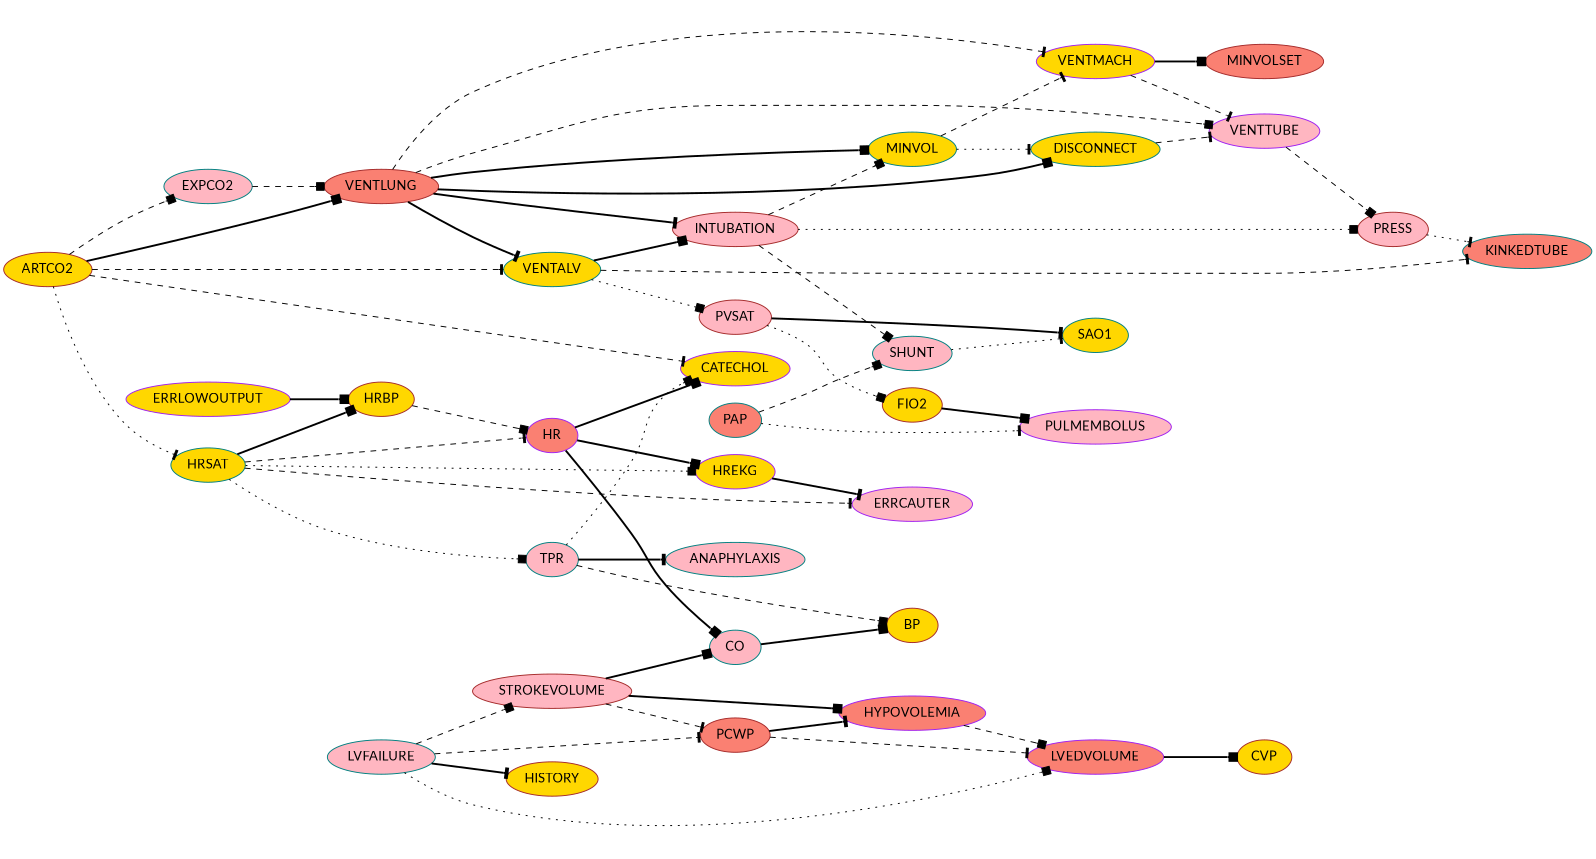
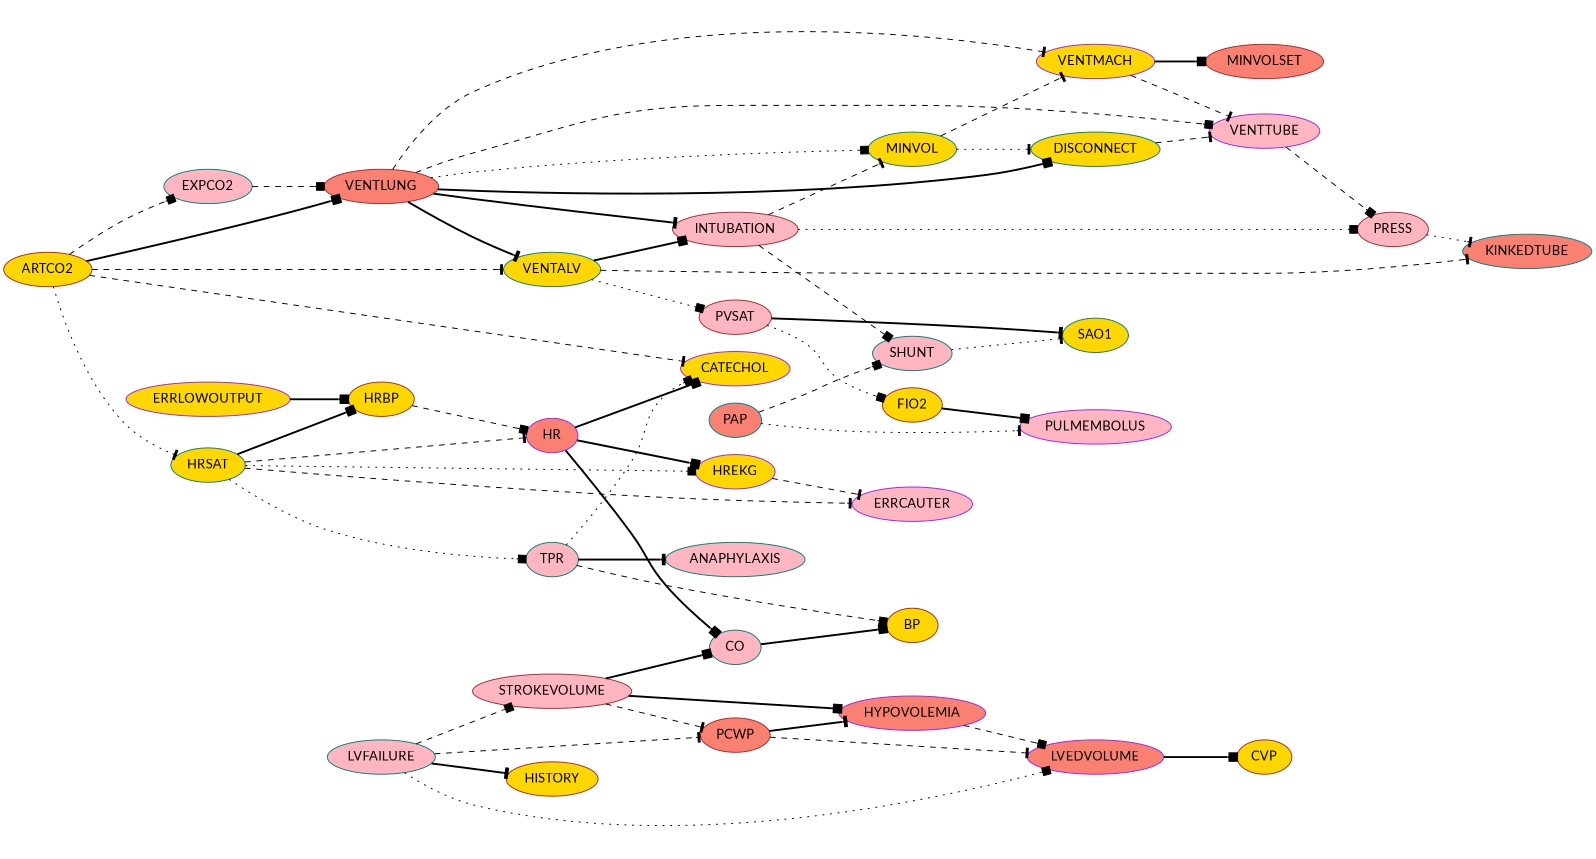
(644, 159) -> (644, 159)
(810, 196) -> (810, 196)
(814, 486) -> (814, 486)
